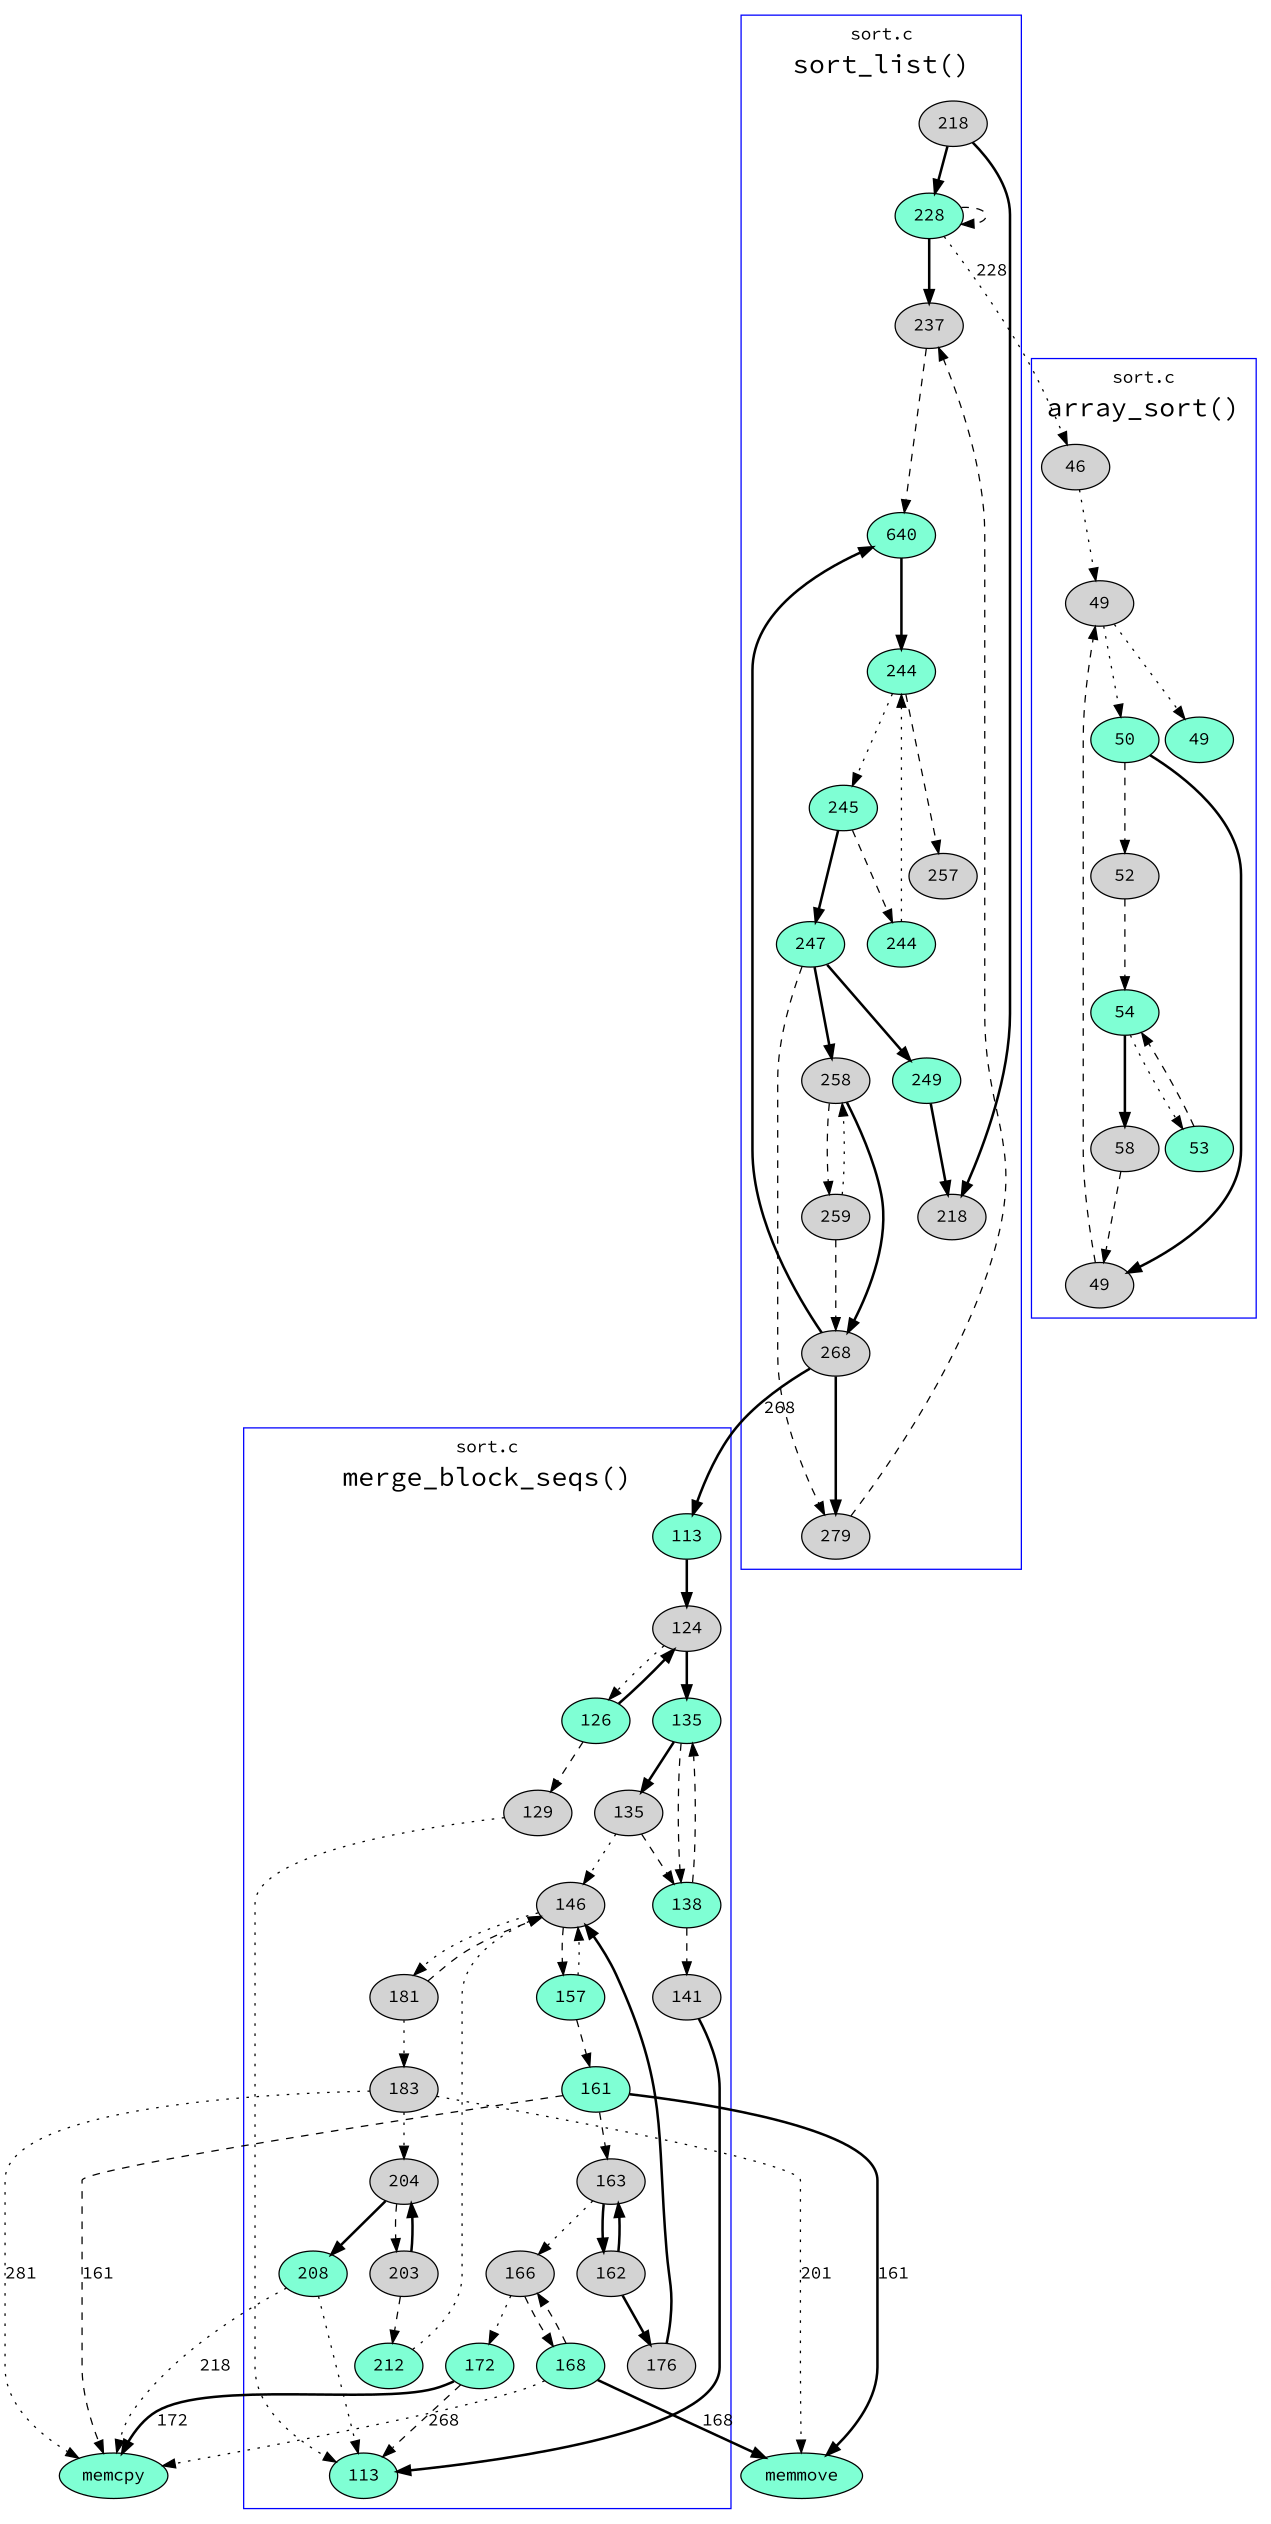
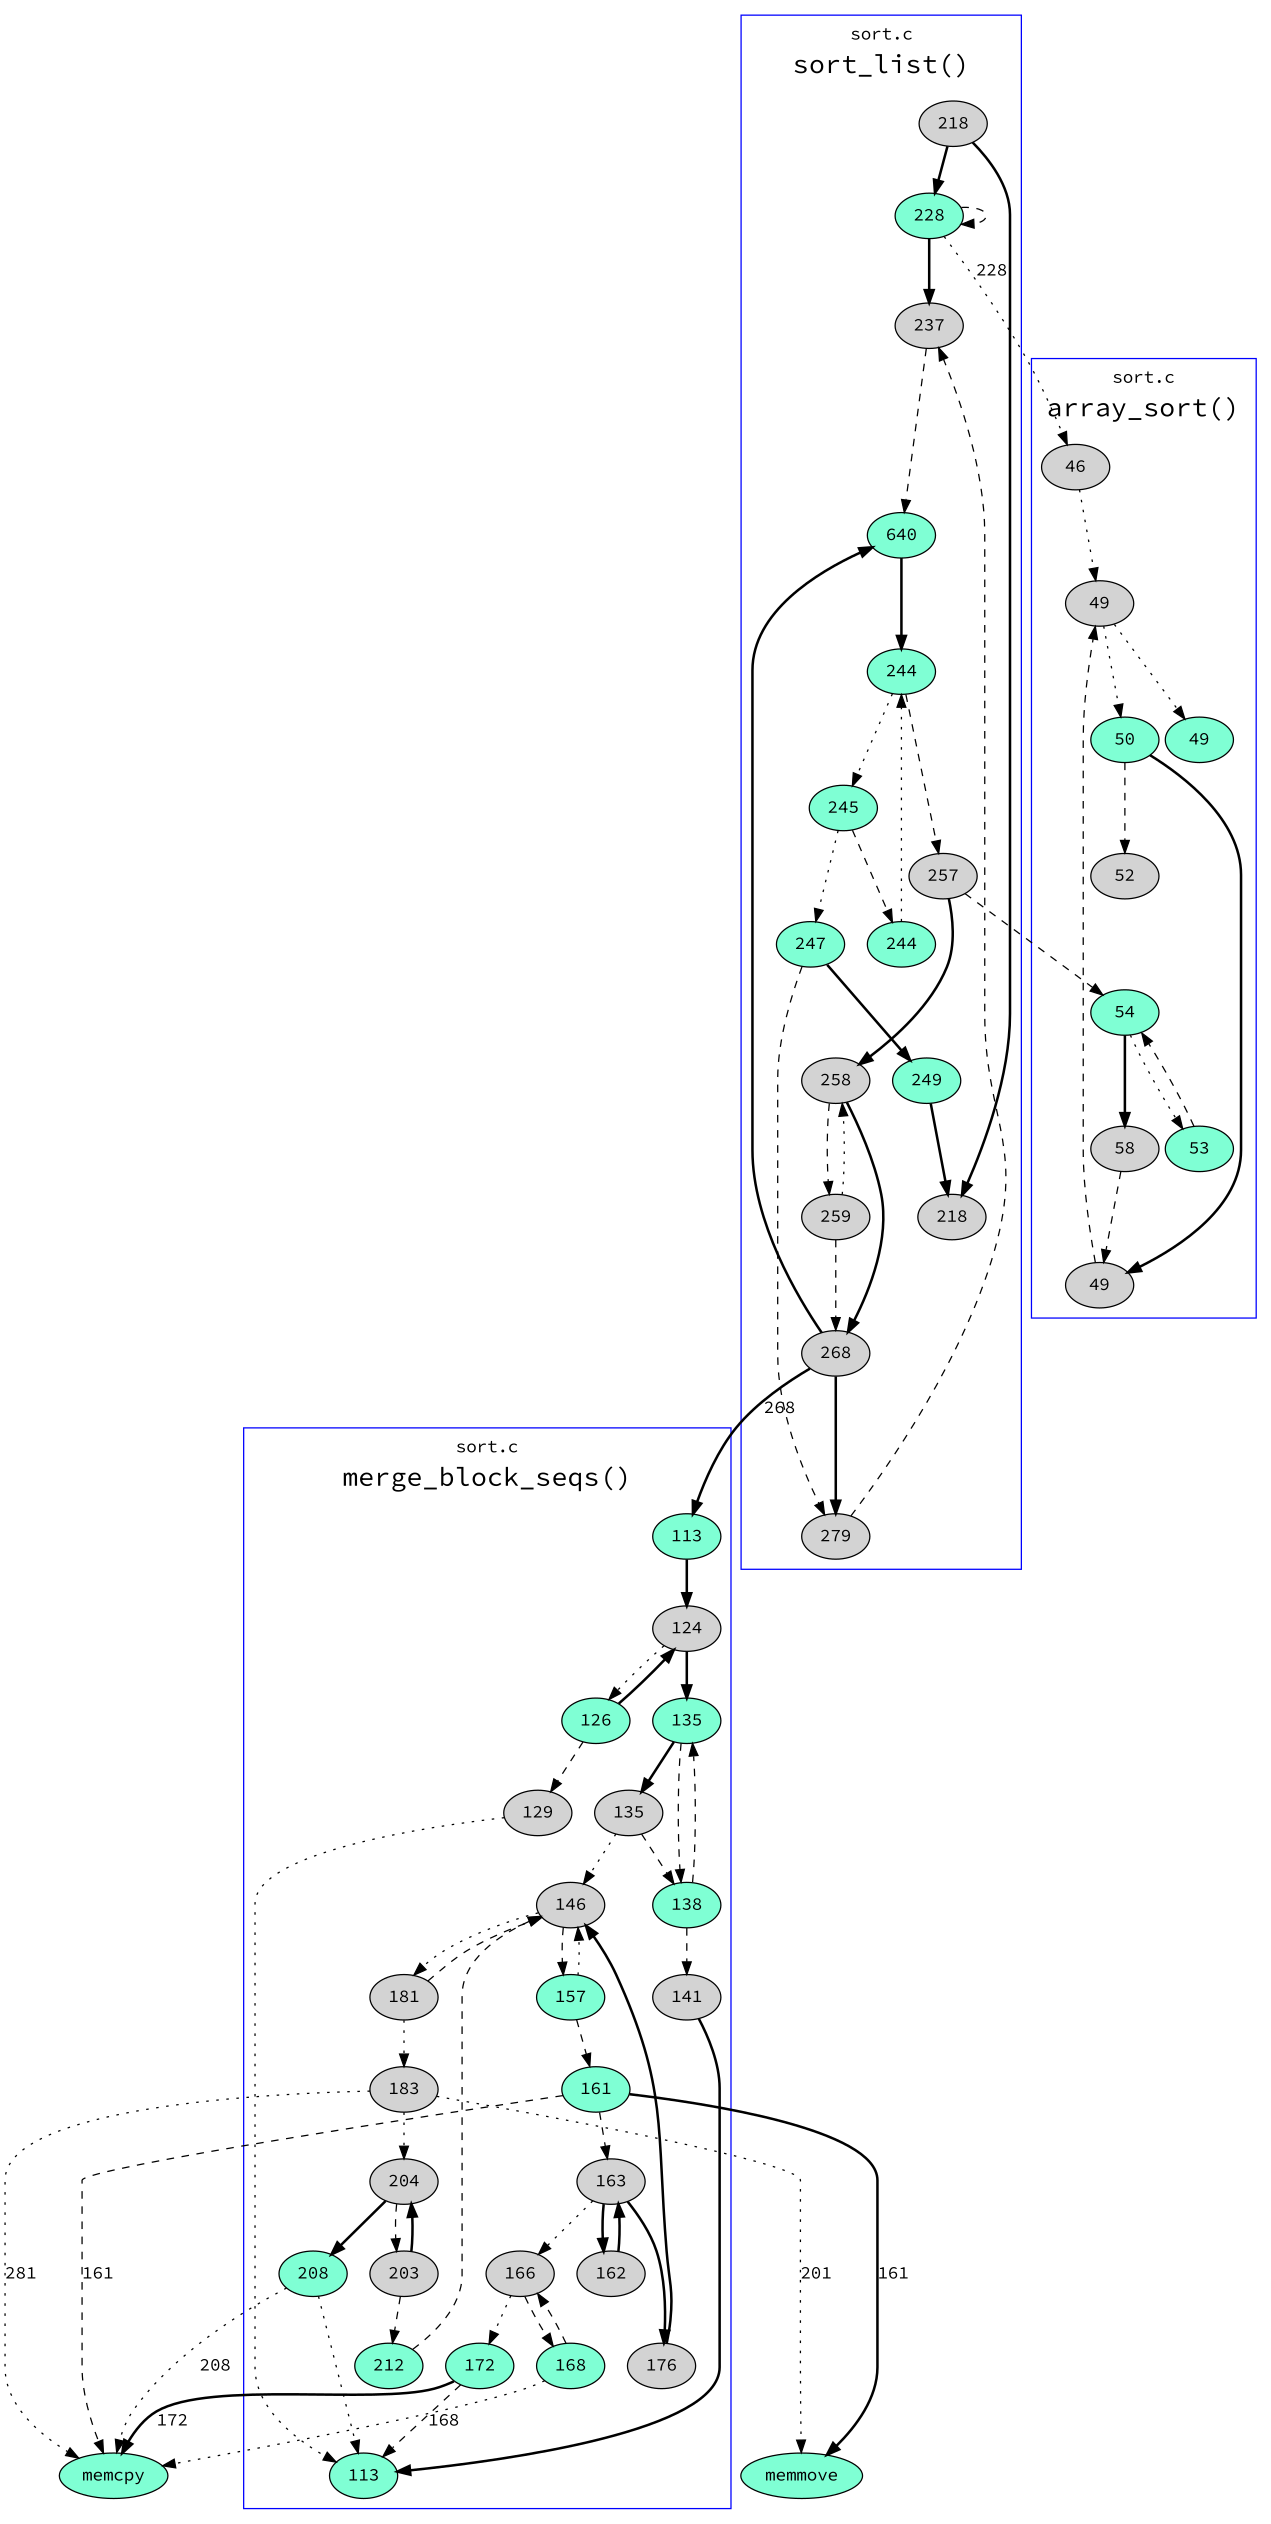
(828, 870) -> (828, 870)
(1125, 938) -> (1042, 950)
(822, 1006) -> (935, 989)
(462, 2129) -> (462, 2129)
(633, 2314) -> (660, 2262)
(215, 2366) -> (215, 2366)
(683, 2420) -> none
(444, 2421) -> (444, 2421)
